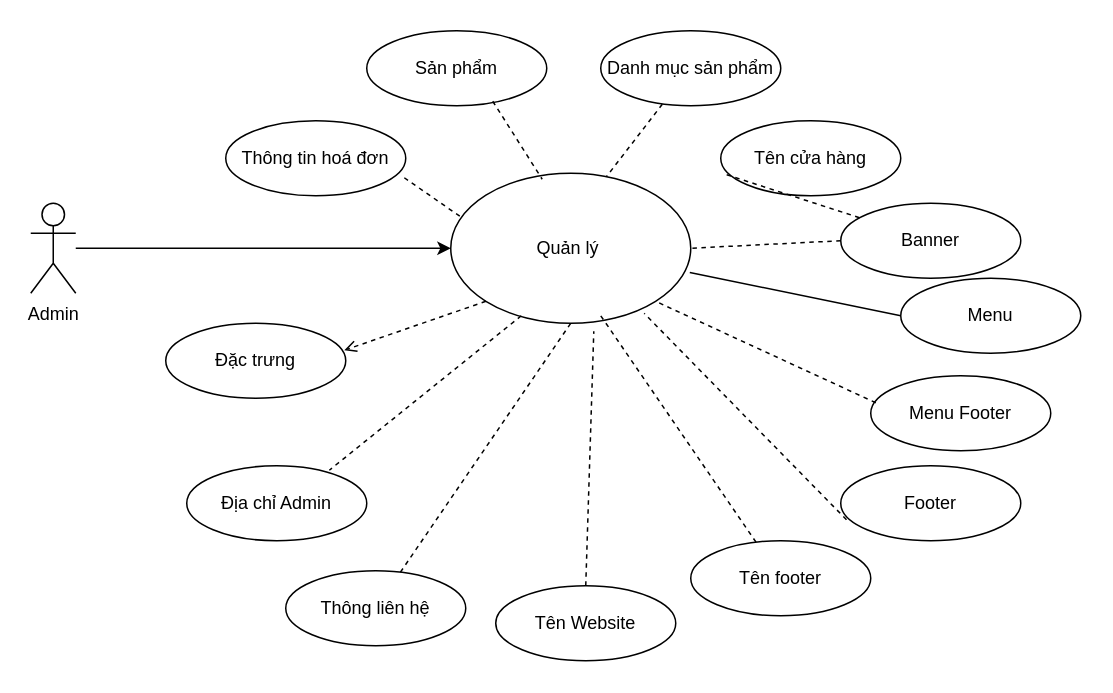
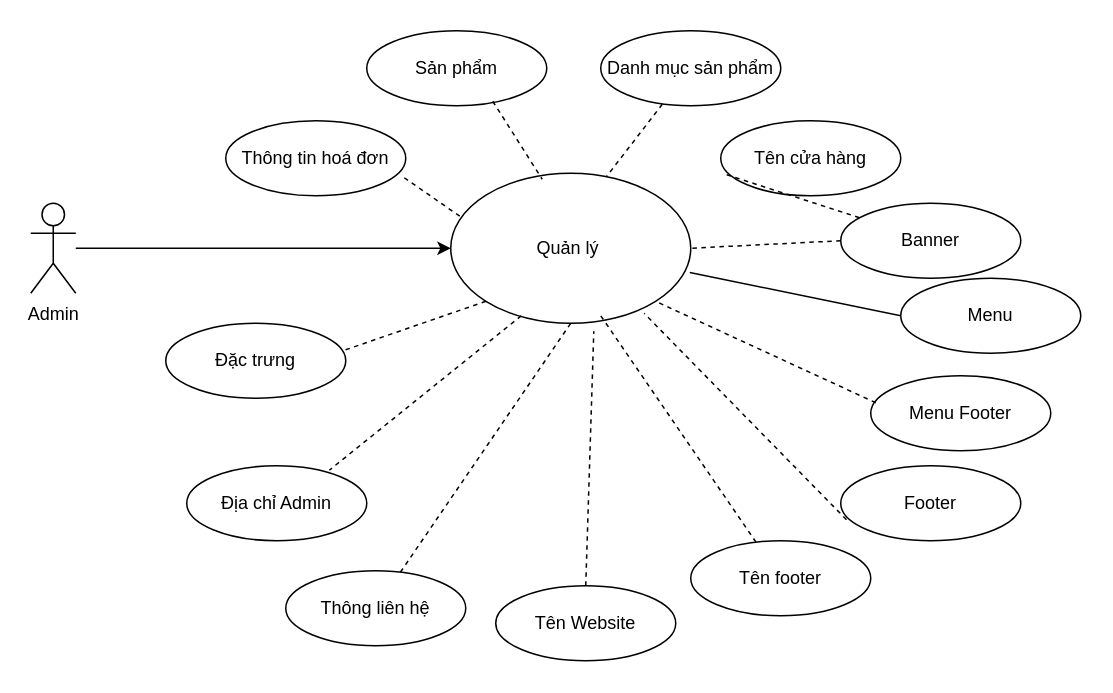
(350, 348) -> (348, 349)
